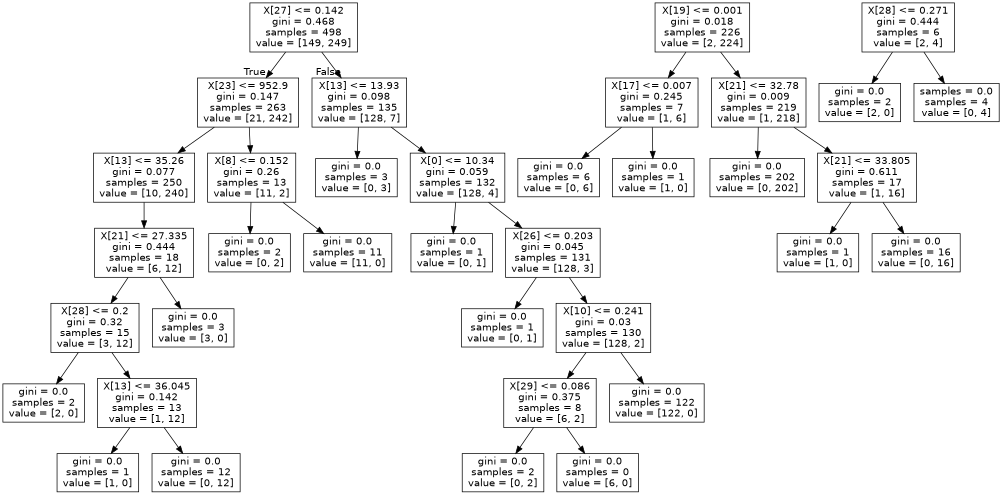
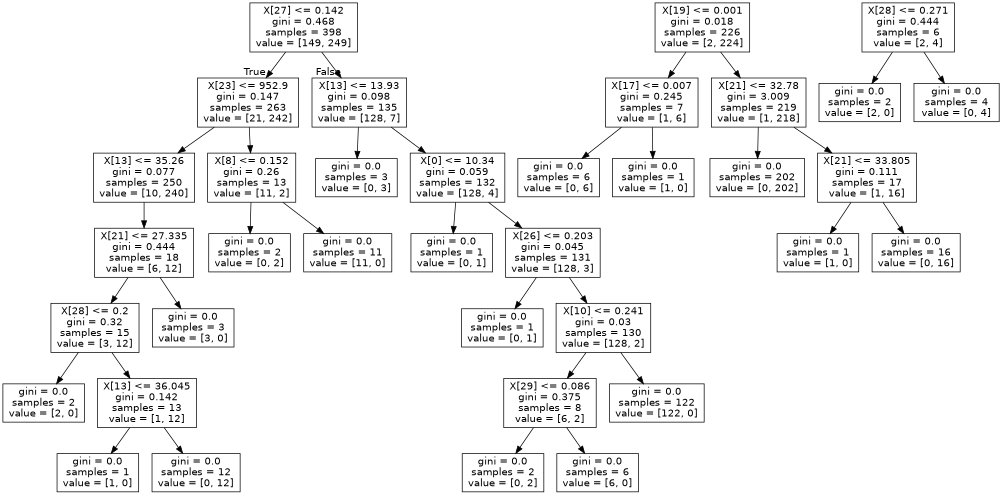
(304, 27) -> (304, 27)
(759, 103) -> (759, 103)
(957, 103) -> (957, 103)
(867, 178) -> (867, 178)
(598, 473) -> (598, 473)
